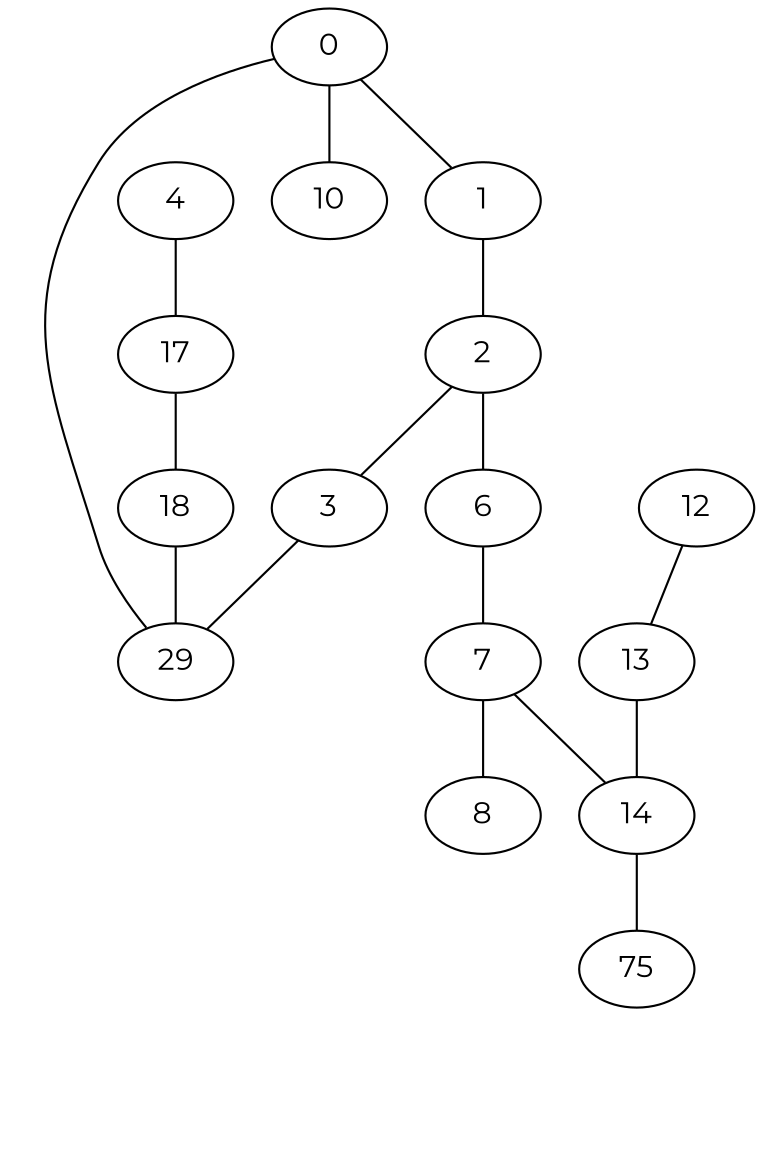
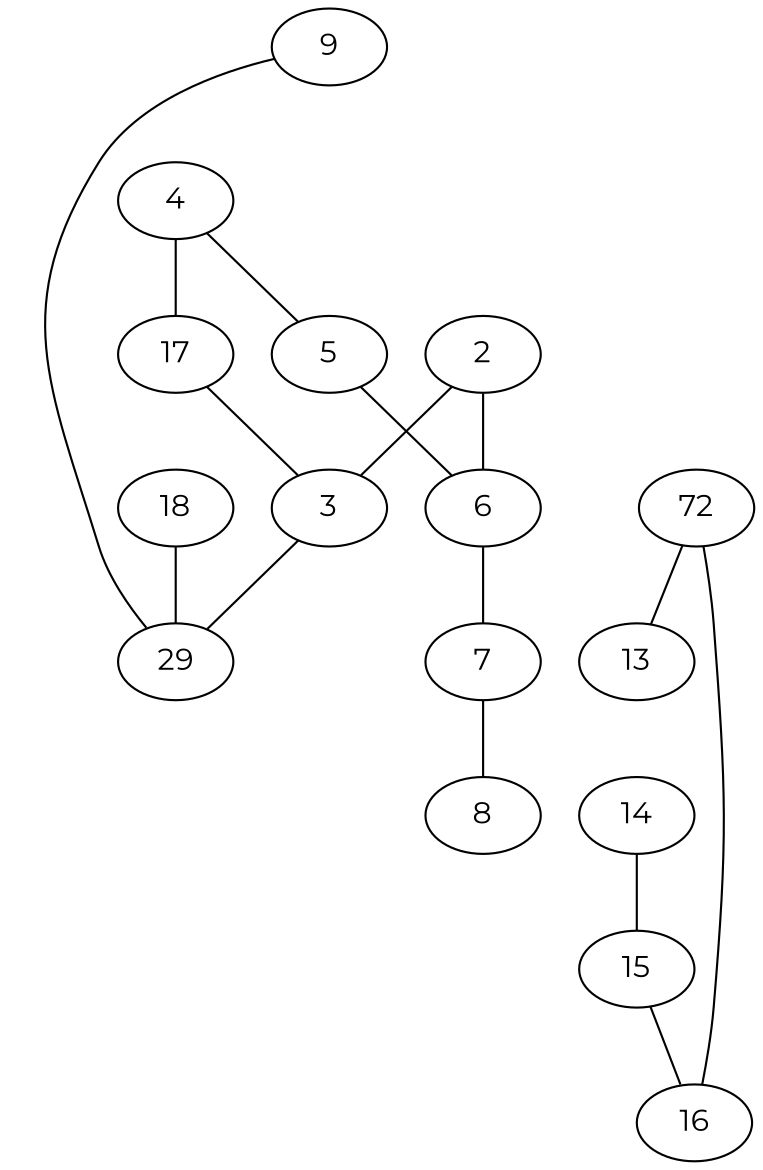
(329, 47) -> (329, 47)
(329, 201) -> none
(483, 201) -> none
none -> (329, 354)
(176, 431) -> (252, 431)
(697, 508) -> (697, 508)
(560, 738) -> none
(637, 739) -> none
(637, 969) -> (637, 969)
none -> (694, 1123)
